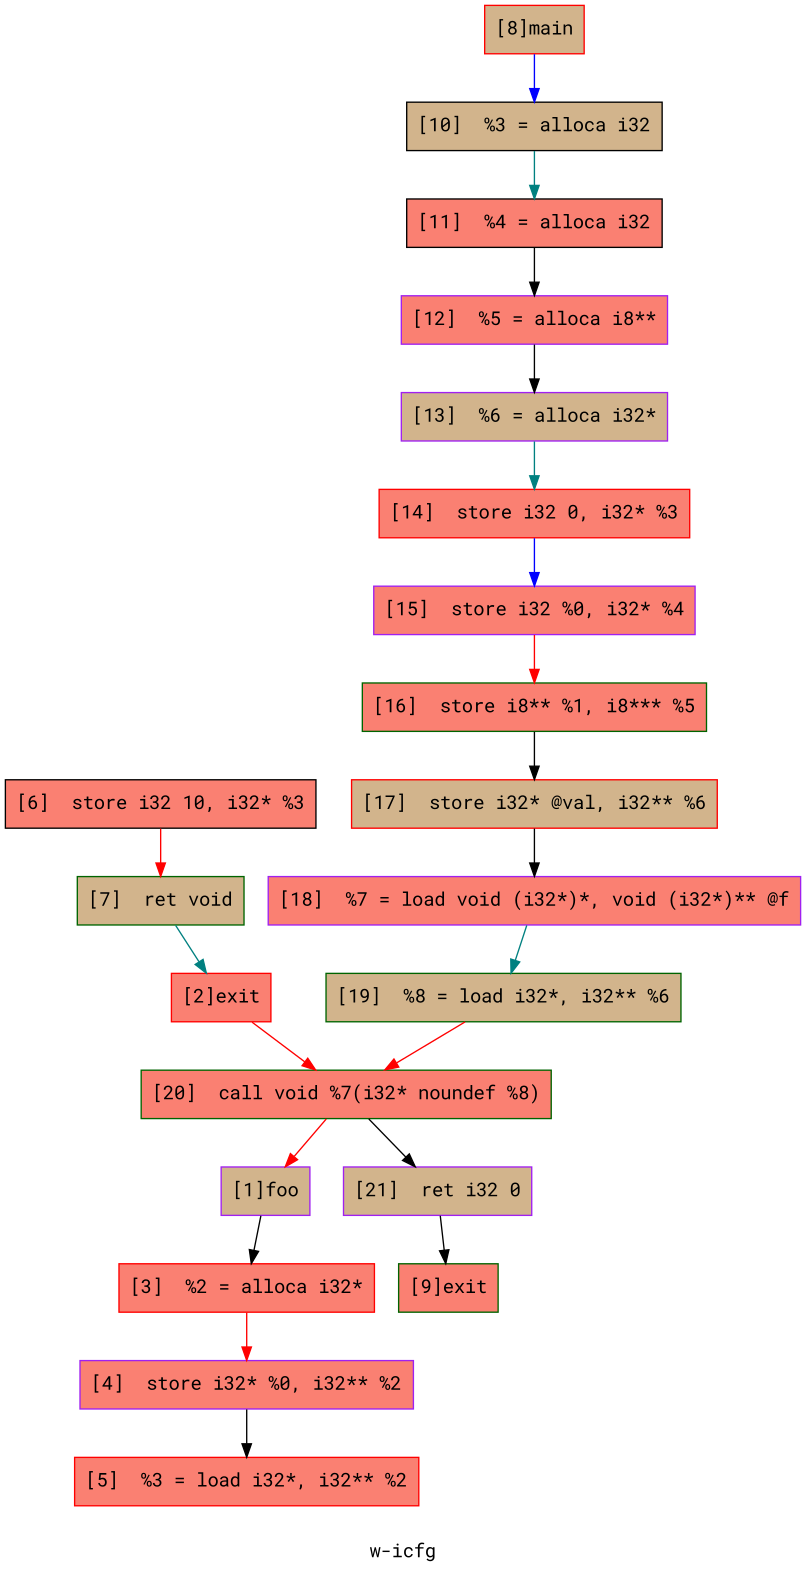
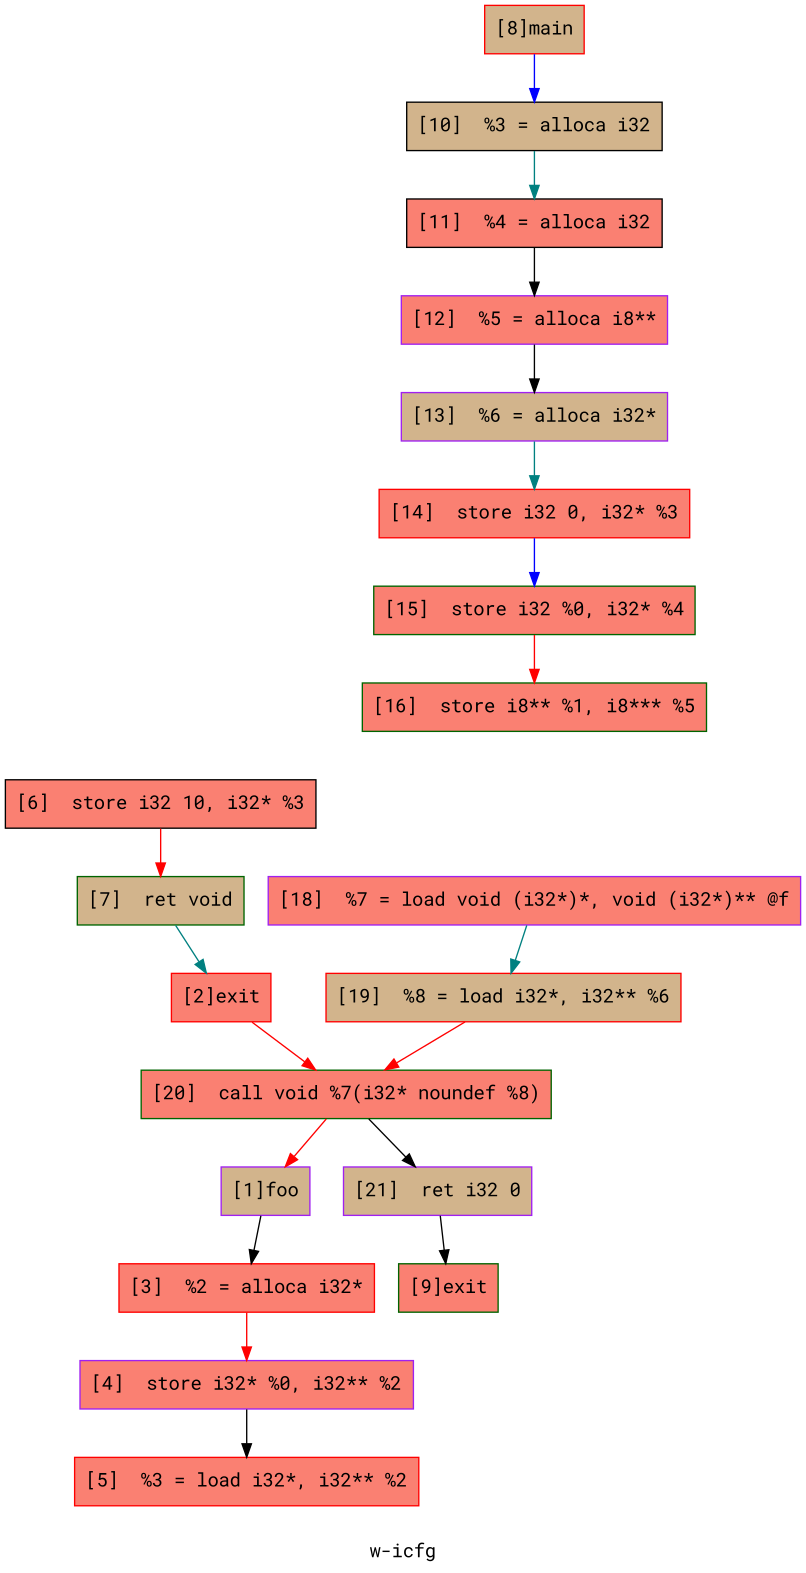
(534, 610) -> (534, 610)
(534, 804) -> none
(503, 998) -> (503, 998)
